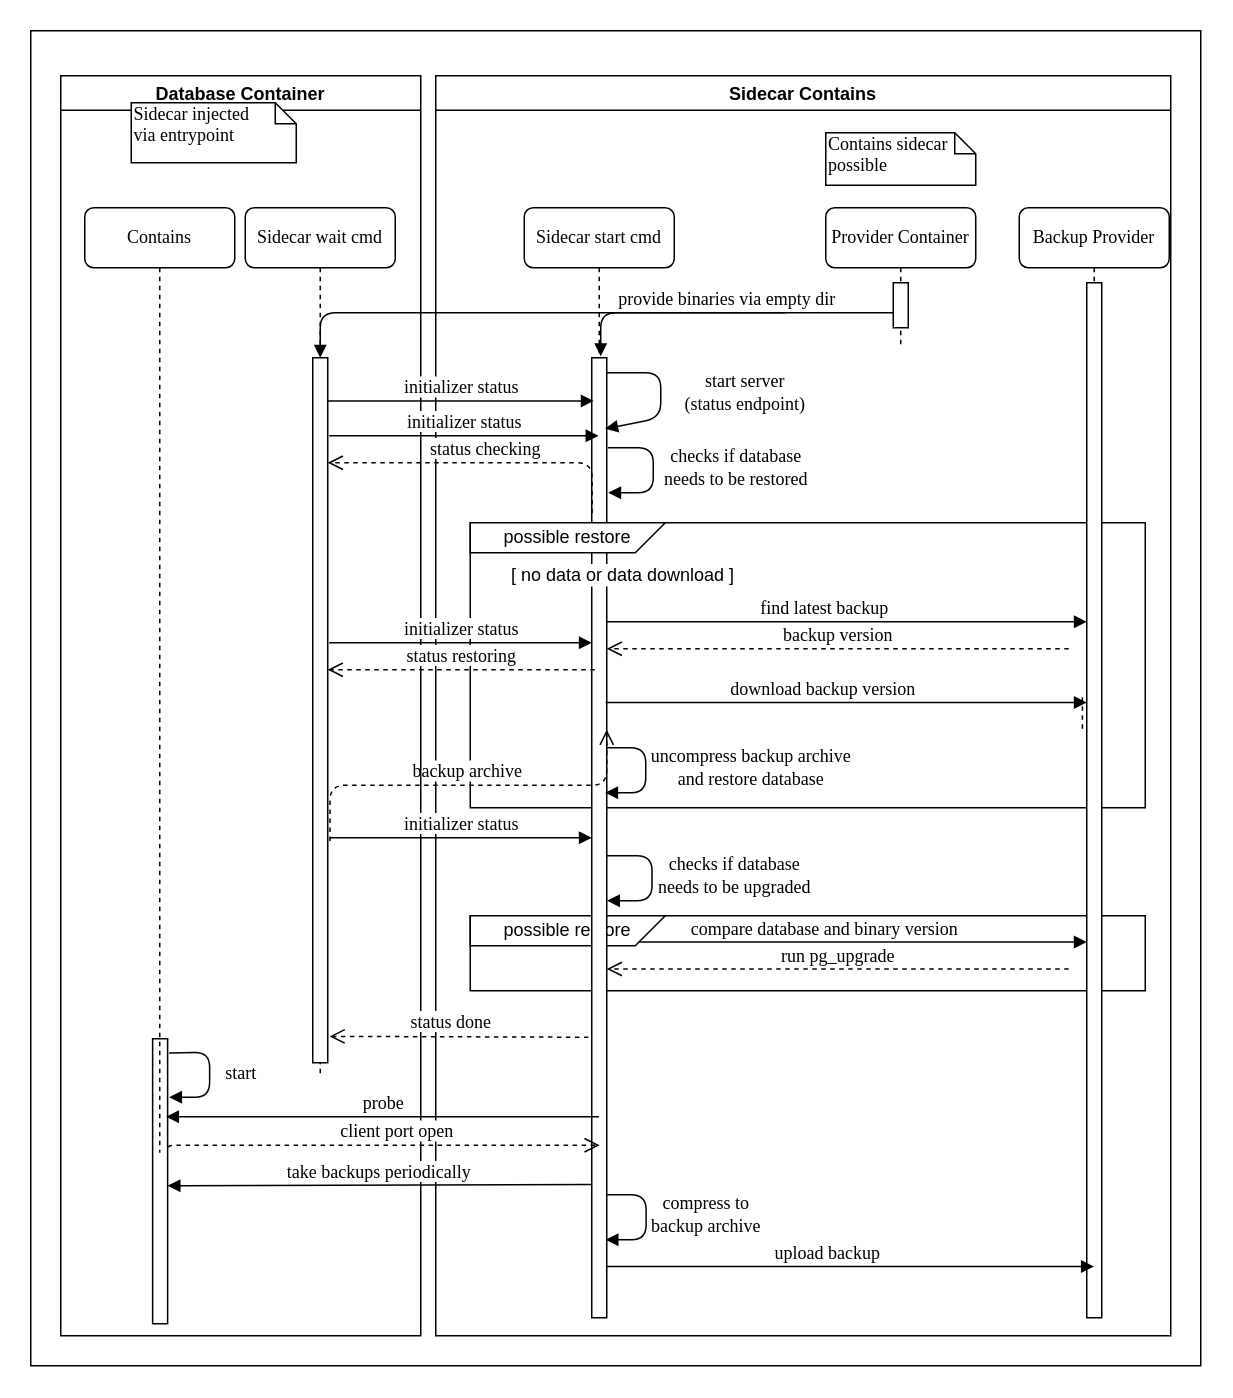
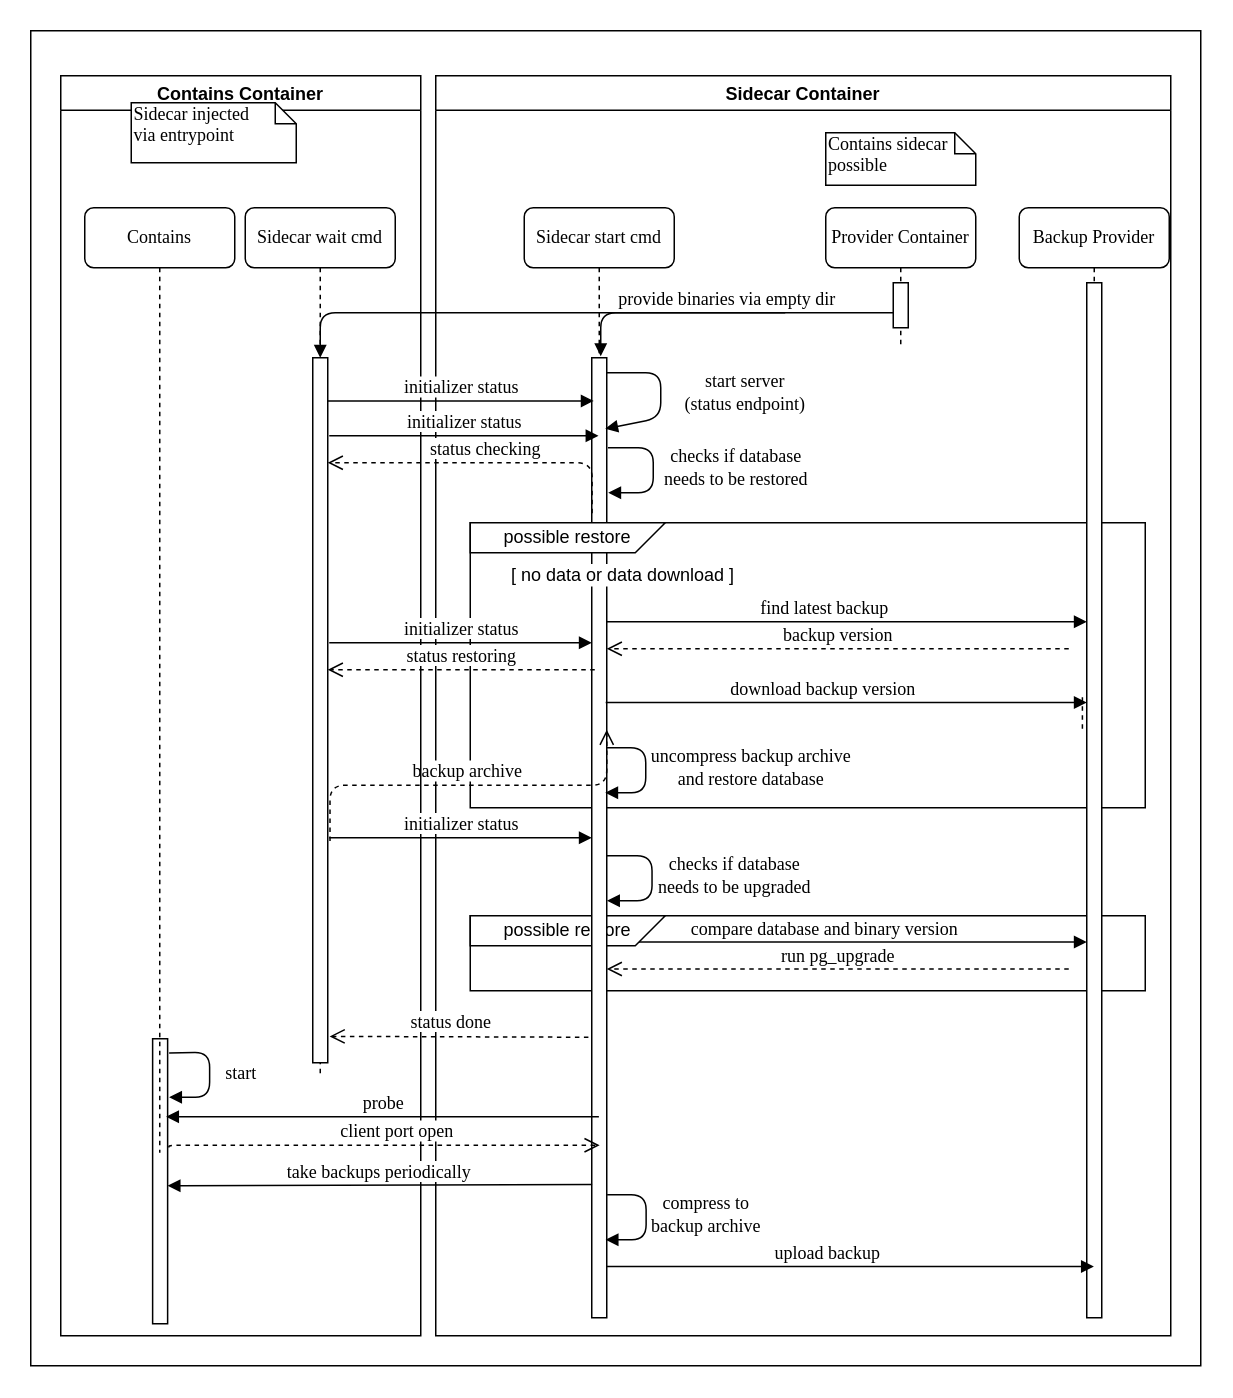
(240, 94) -> (240, 94)
(803, 94) -> (803, 94)
